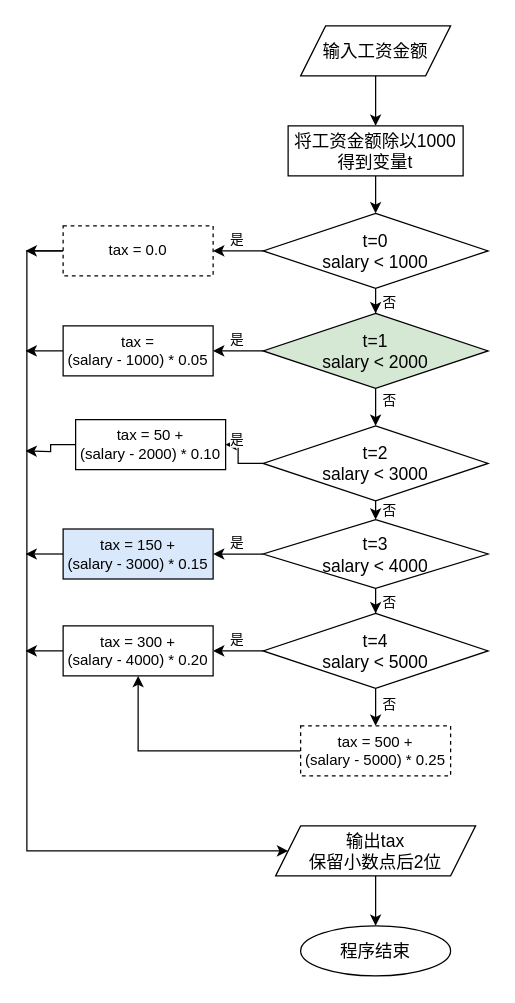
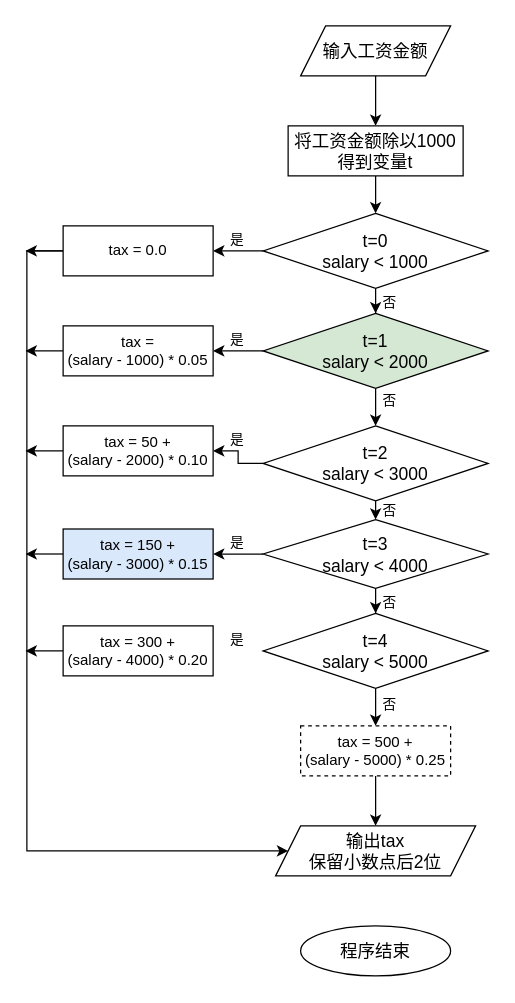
(138, 251) -> (138, 251)
(151, 444) -> (138, 451)
(242, 651) -> none
(186, 751) -> (376, 797)
(376, 897) -> none
